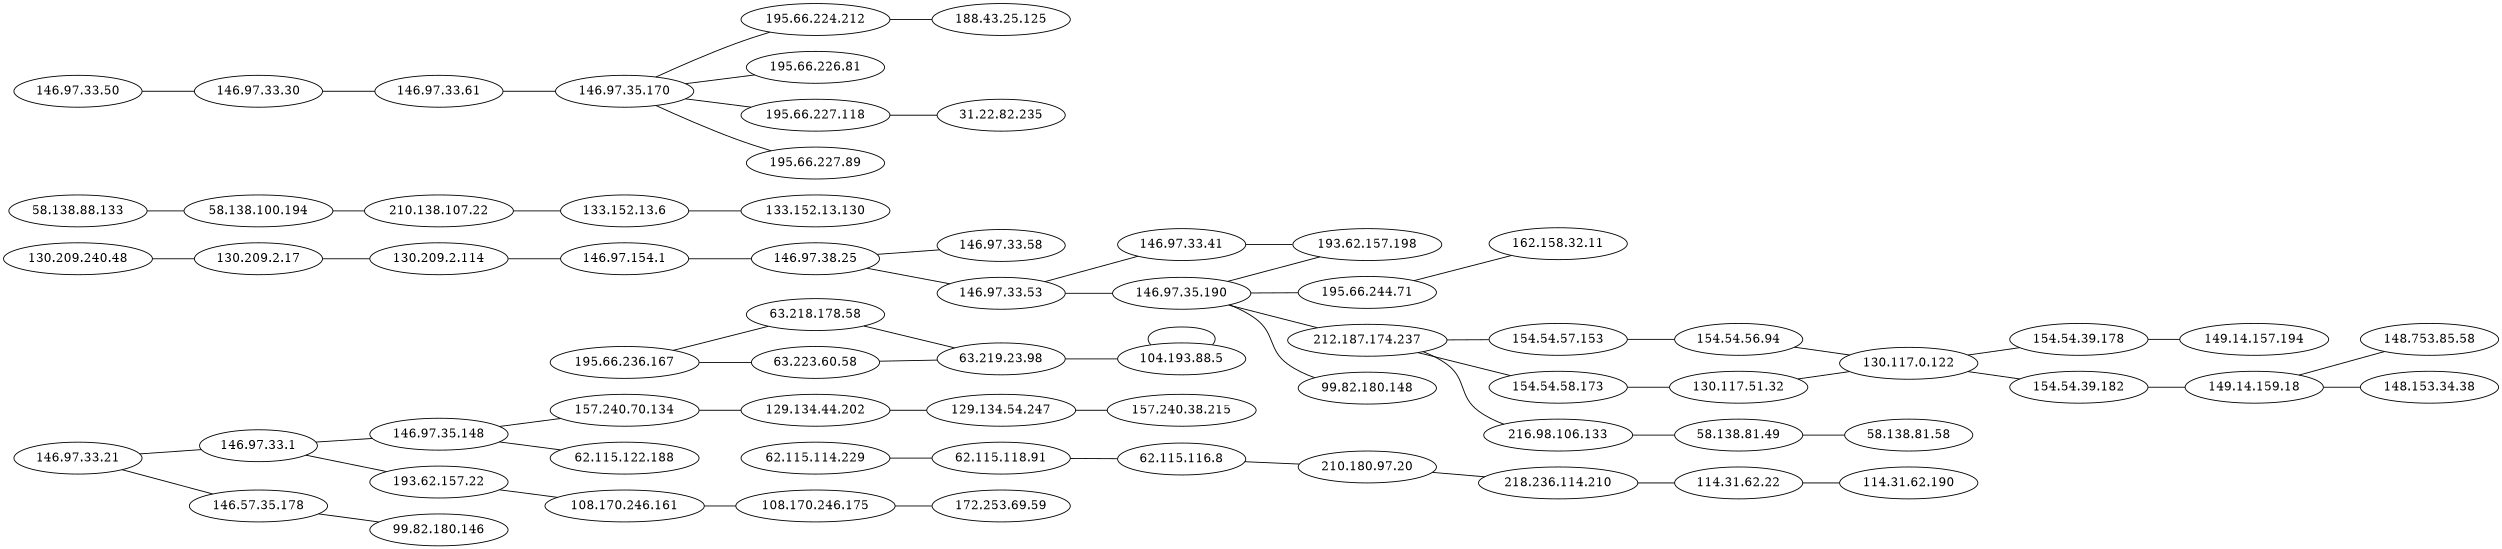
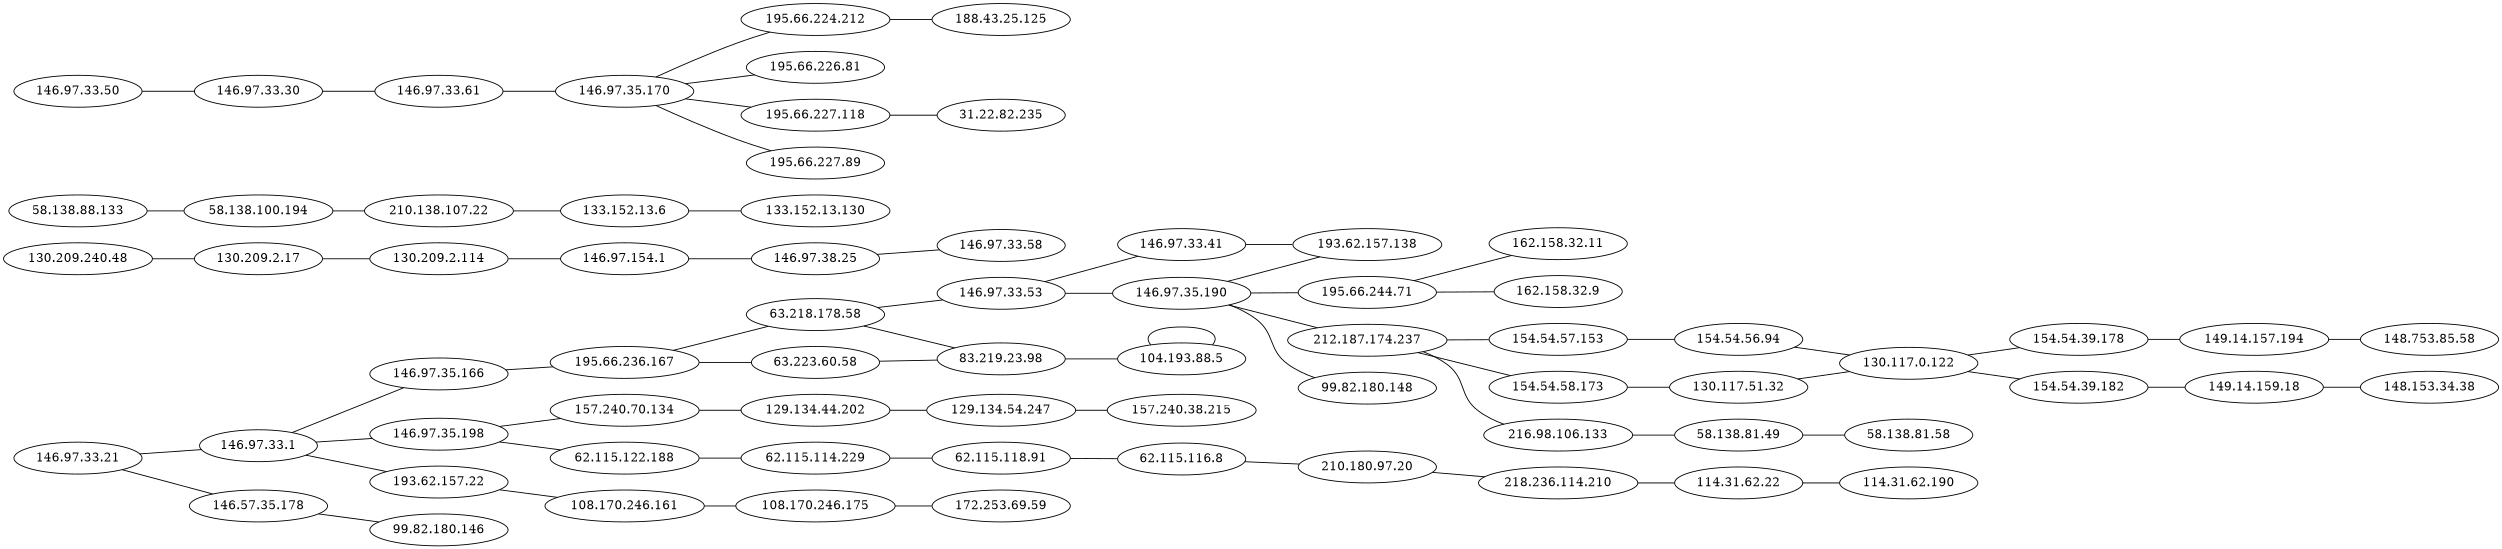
(1367, 245) -> (1367, 245)
(908, 276) -> (910, 304)
none -> (1558, 292)
(1001, 359) -> (1001, 359)
(2342, 363) -> (2344, 339)
none -> (439, 374)
(439, 434) -> (439, 434)
none -> (720, 458)
